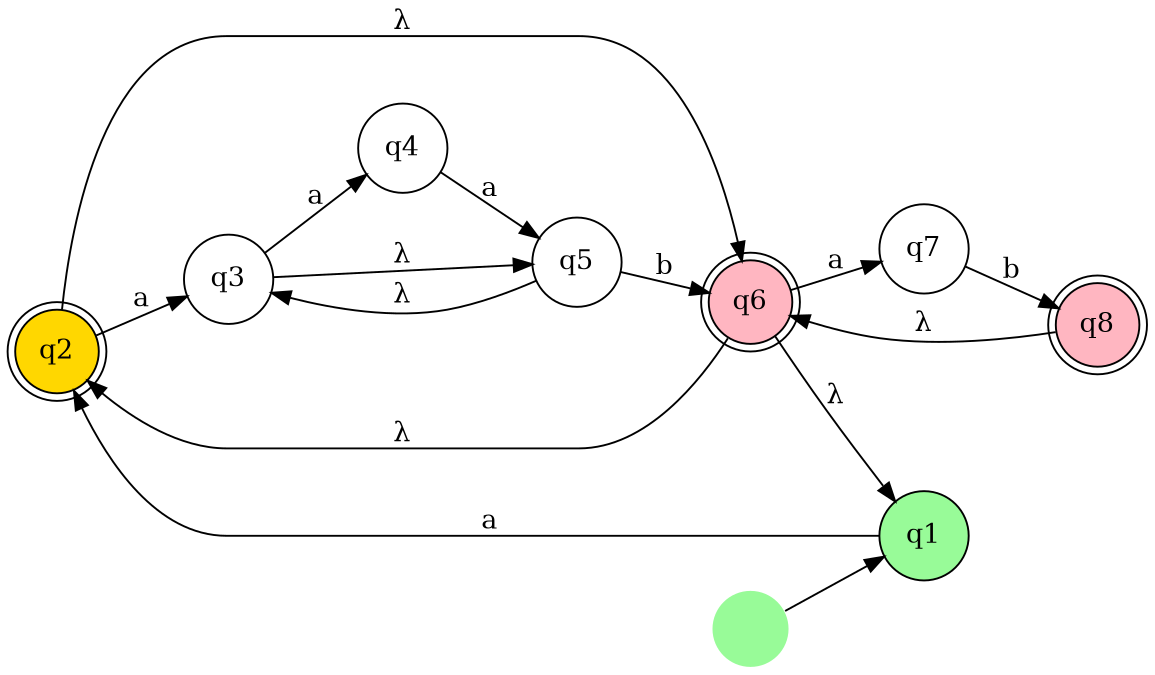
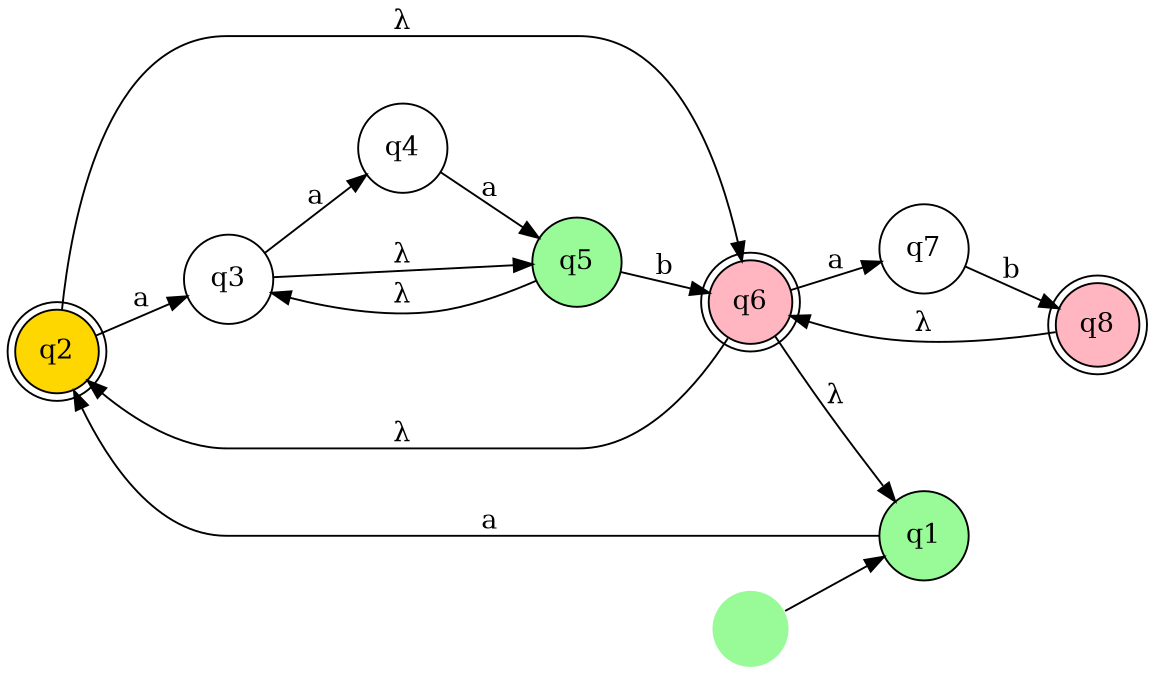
(577, 262) -> (577, 262)
